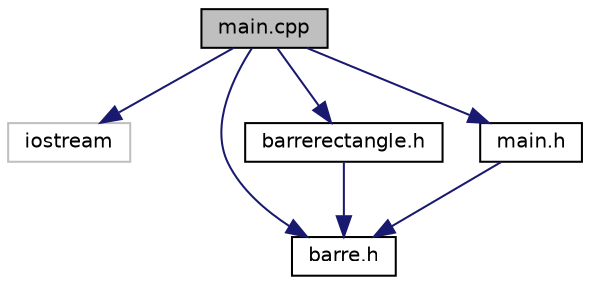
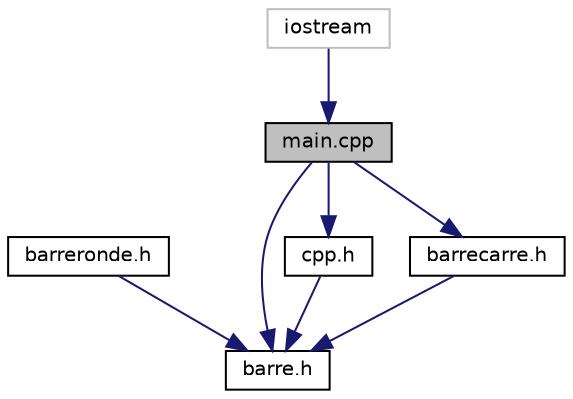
(176, 80) -> (329, 75)
(344, 142) -> (329, 256)
(531, 142) -> (487, 256)
none -> (89, 256)
